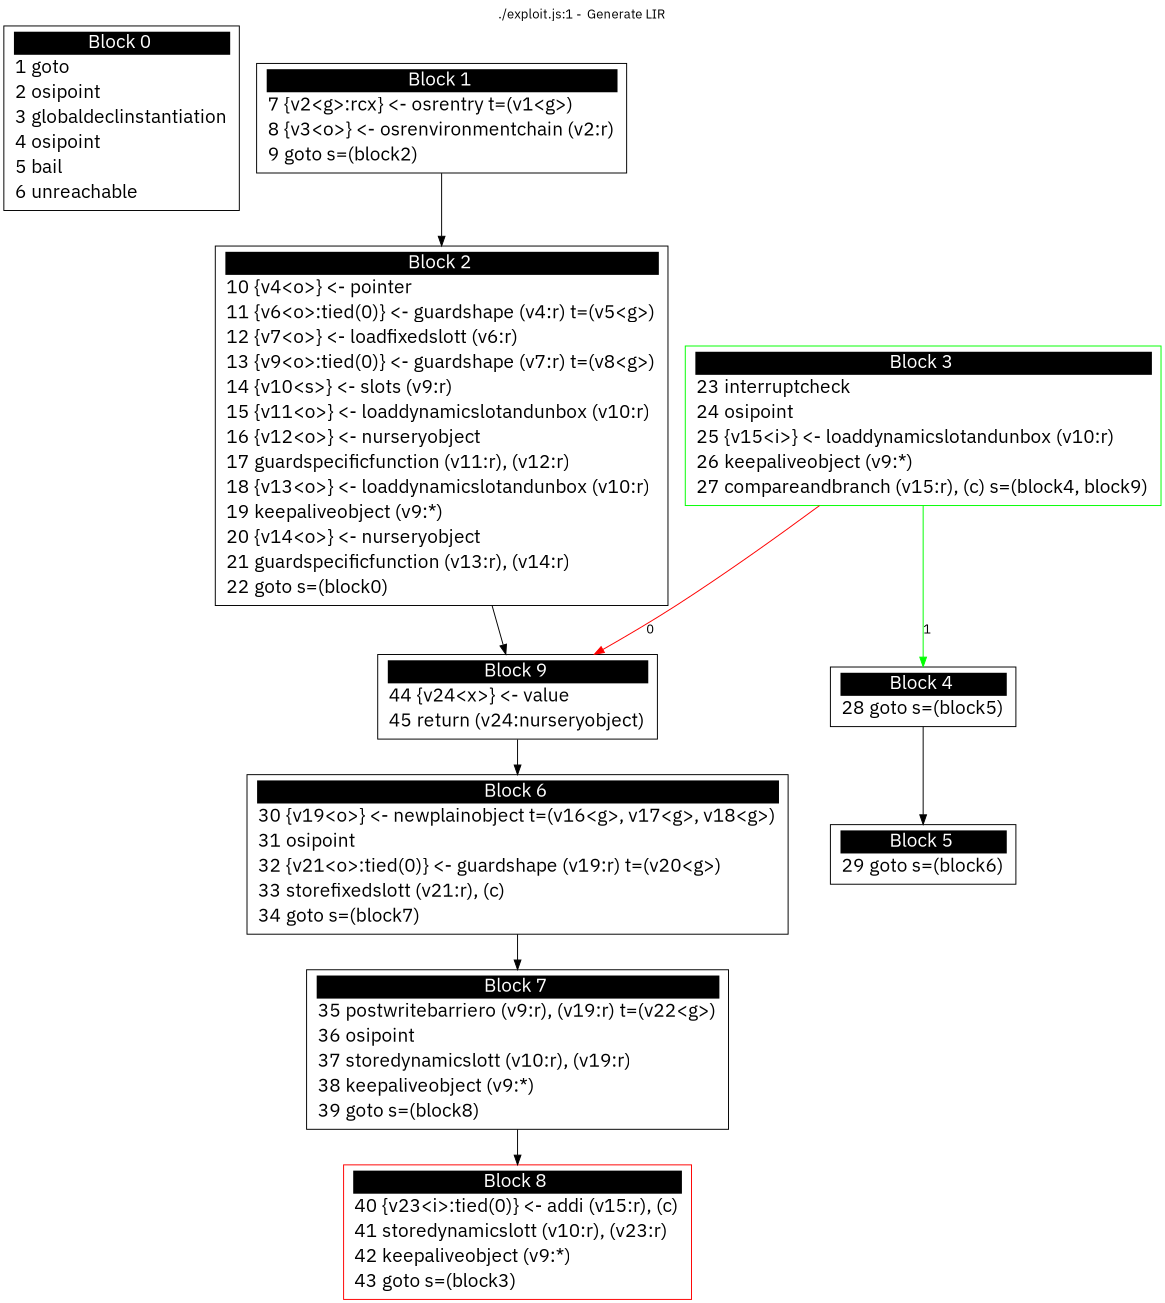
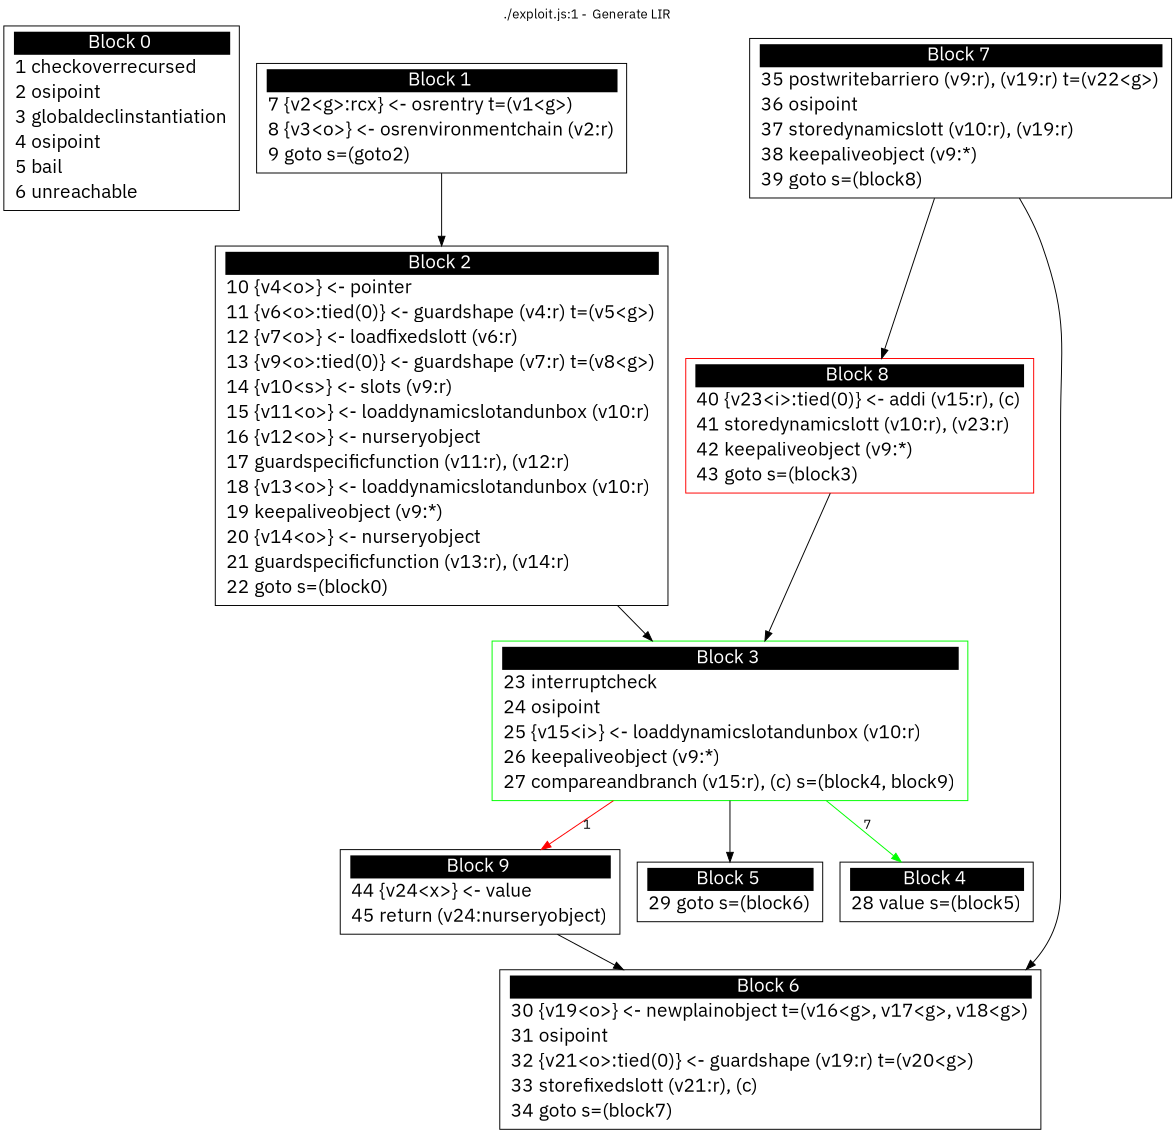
(50, 67) -> (114, 67)
(351, 155) -> (347, 155)
none -> (800, 563)
(498, 625) -> (632, 620)
(651, 630) -> (587, 825)
(927, 630) -> (868, 825)
(937, 708) -> (950, 903)
(923, 771) -> (730, 826)
(518, 947) -> (1061, 580)
